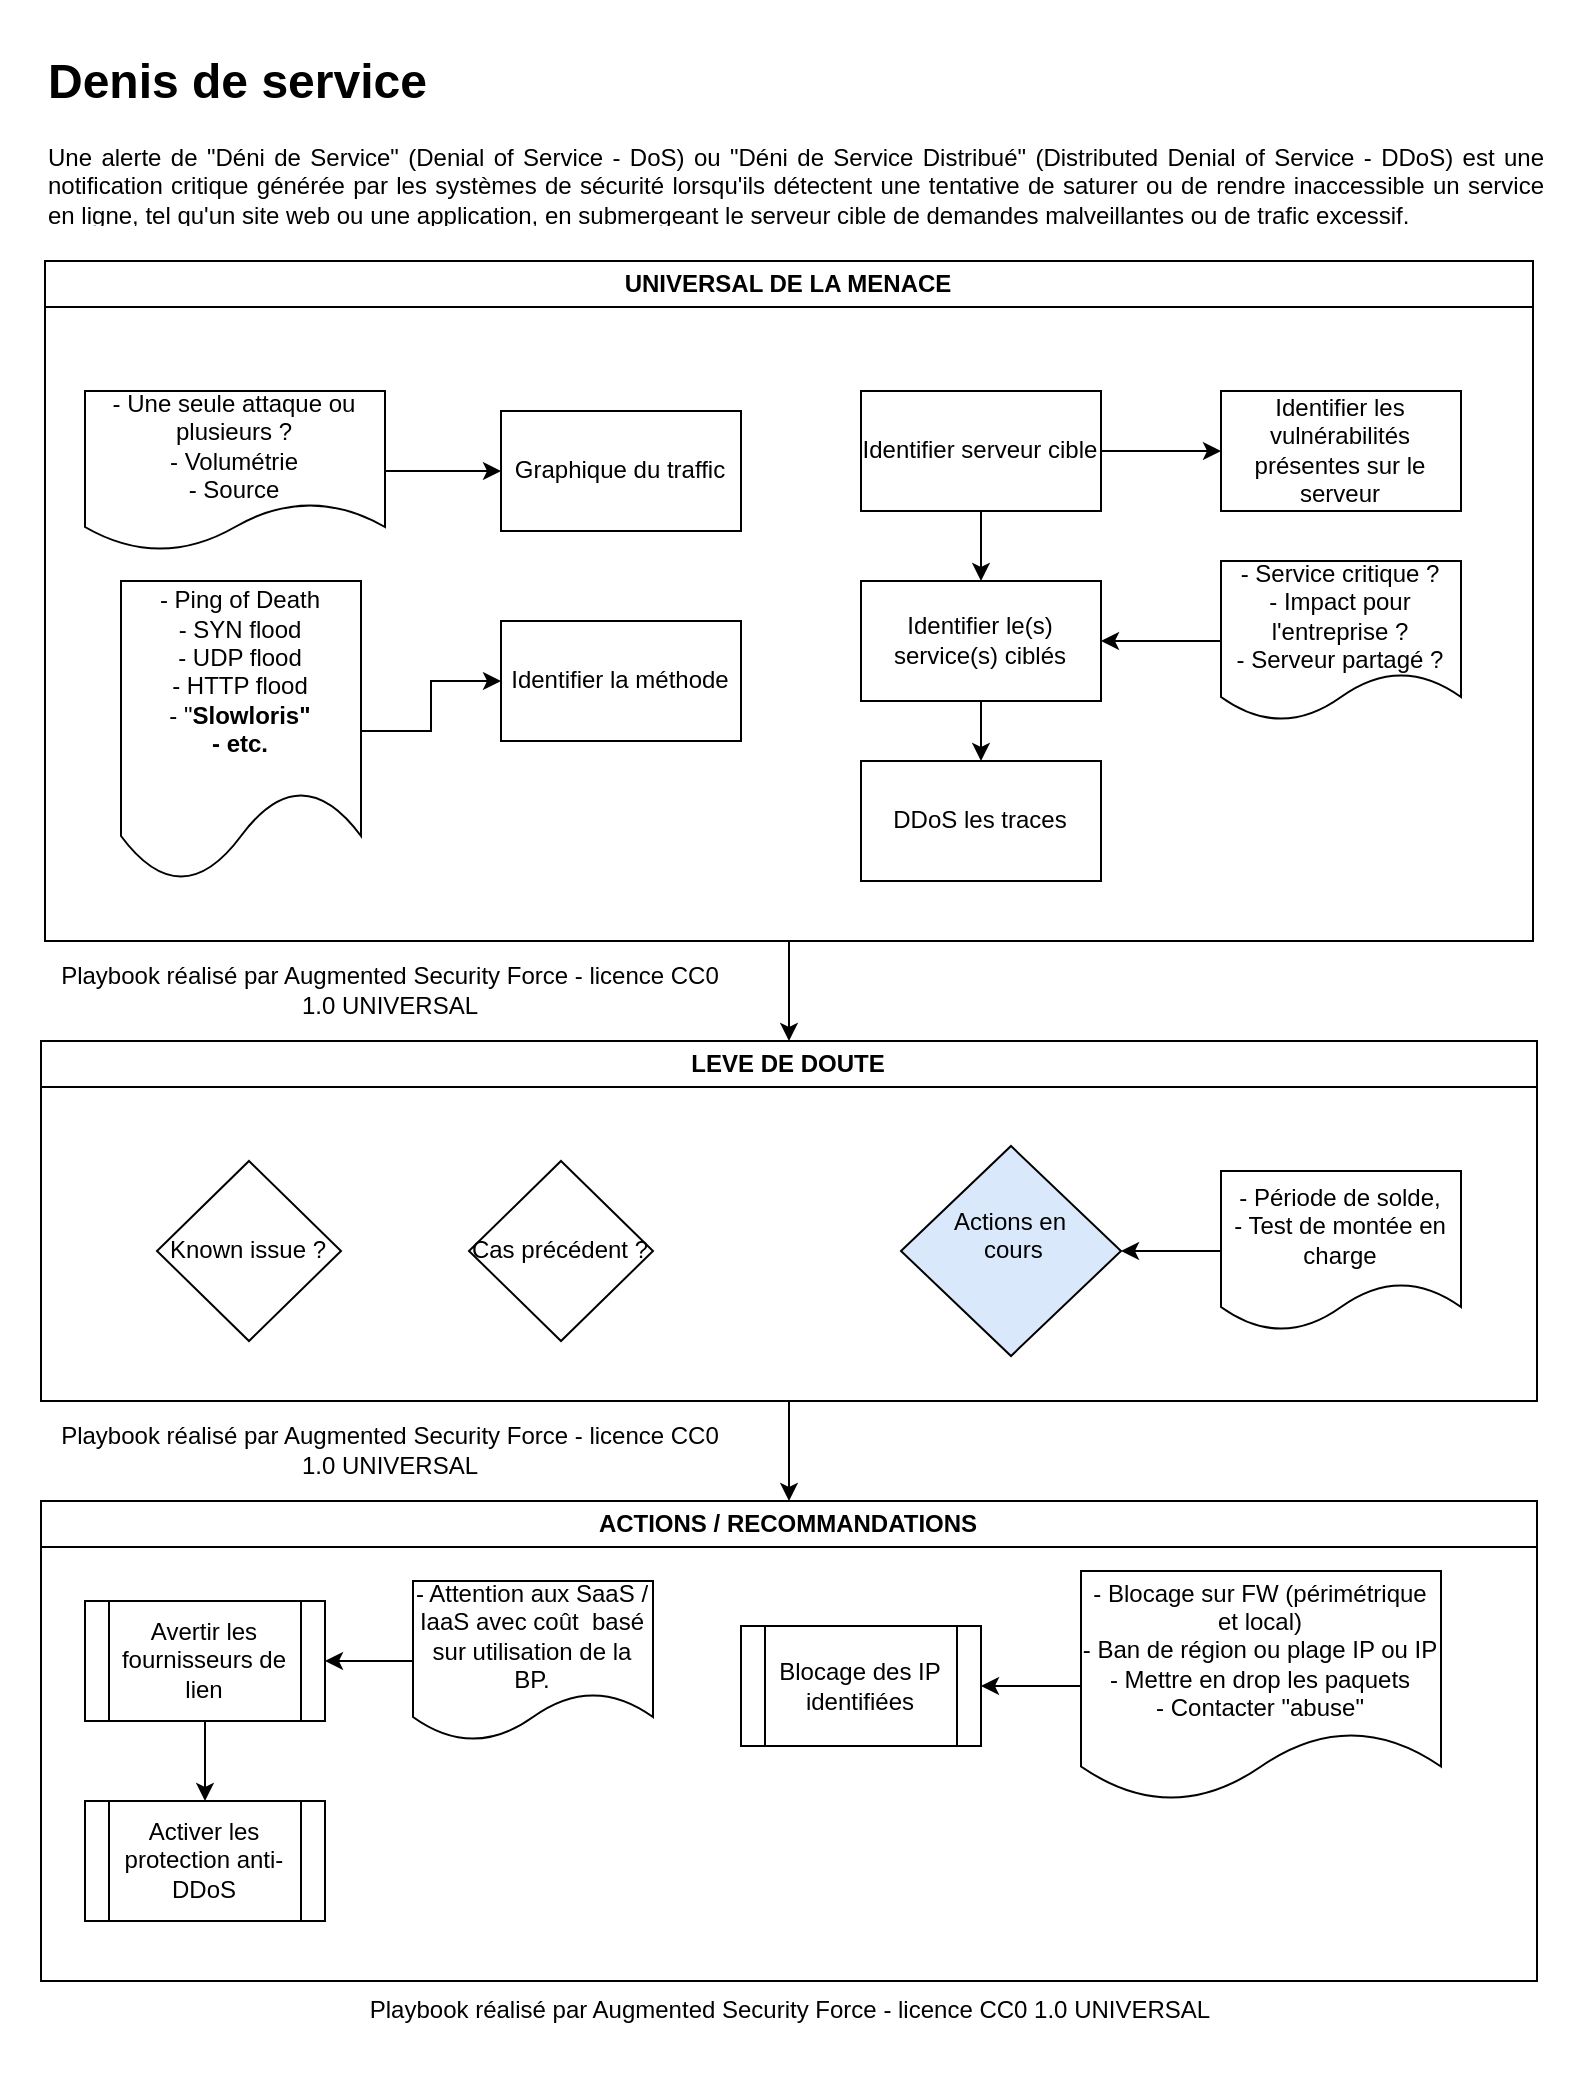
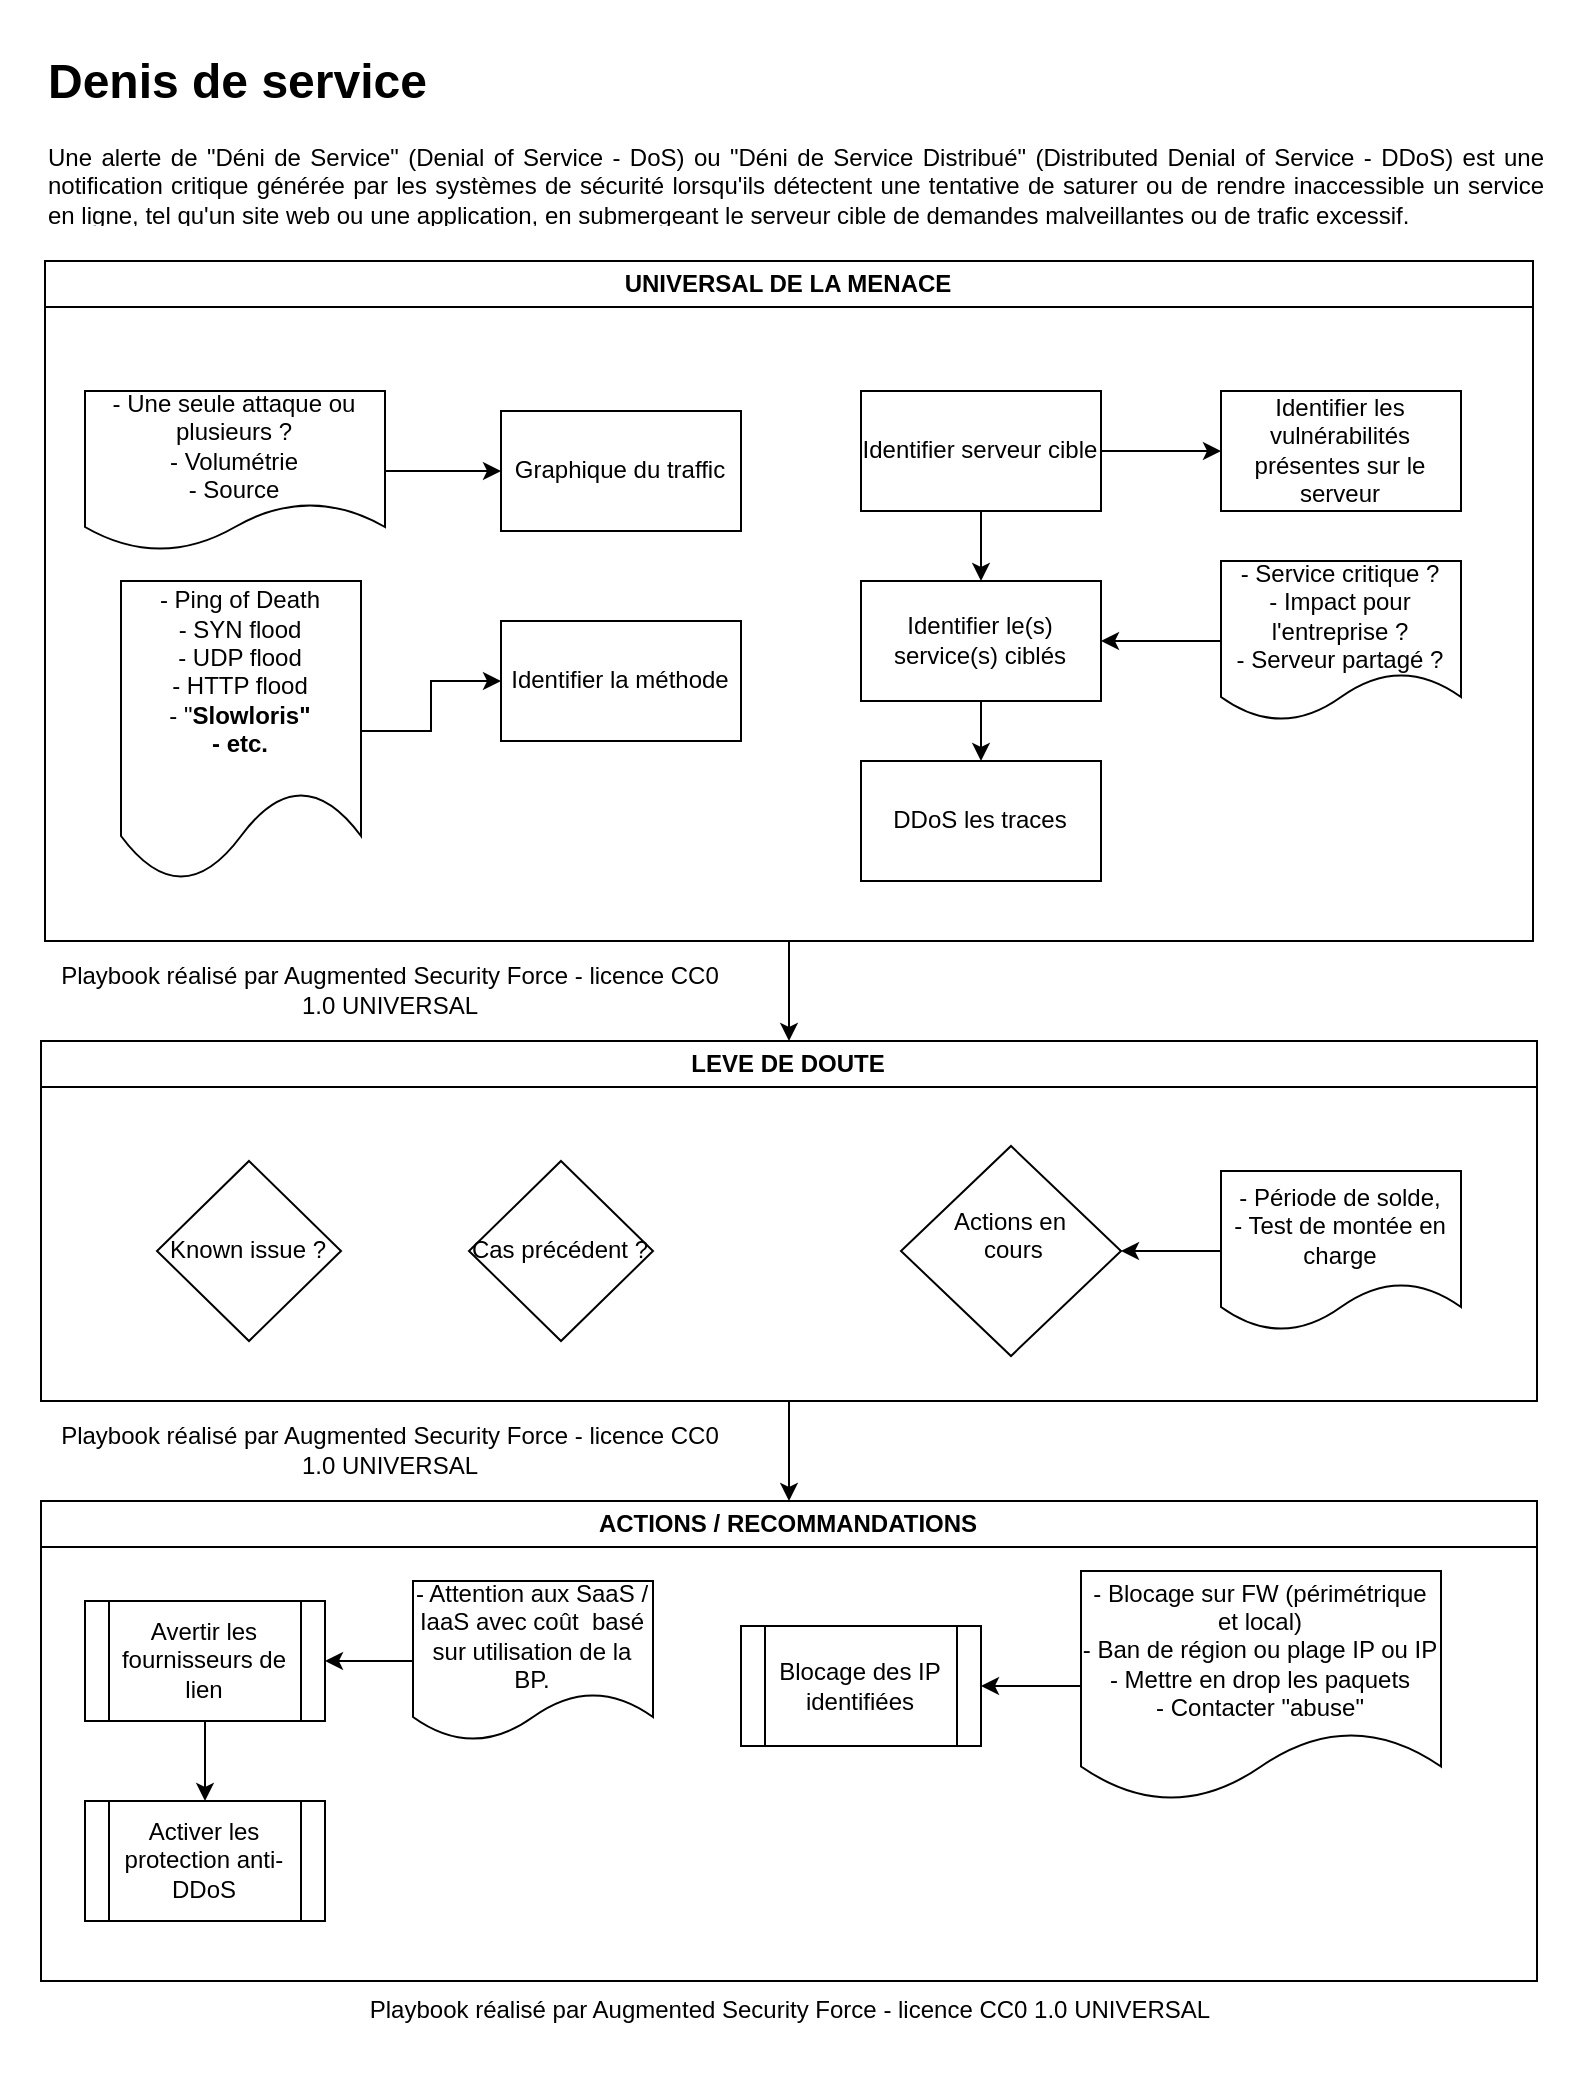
(1011, 1251) -> (1011, 1251)
